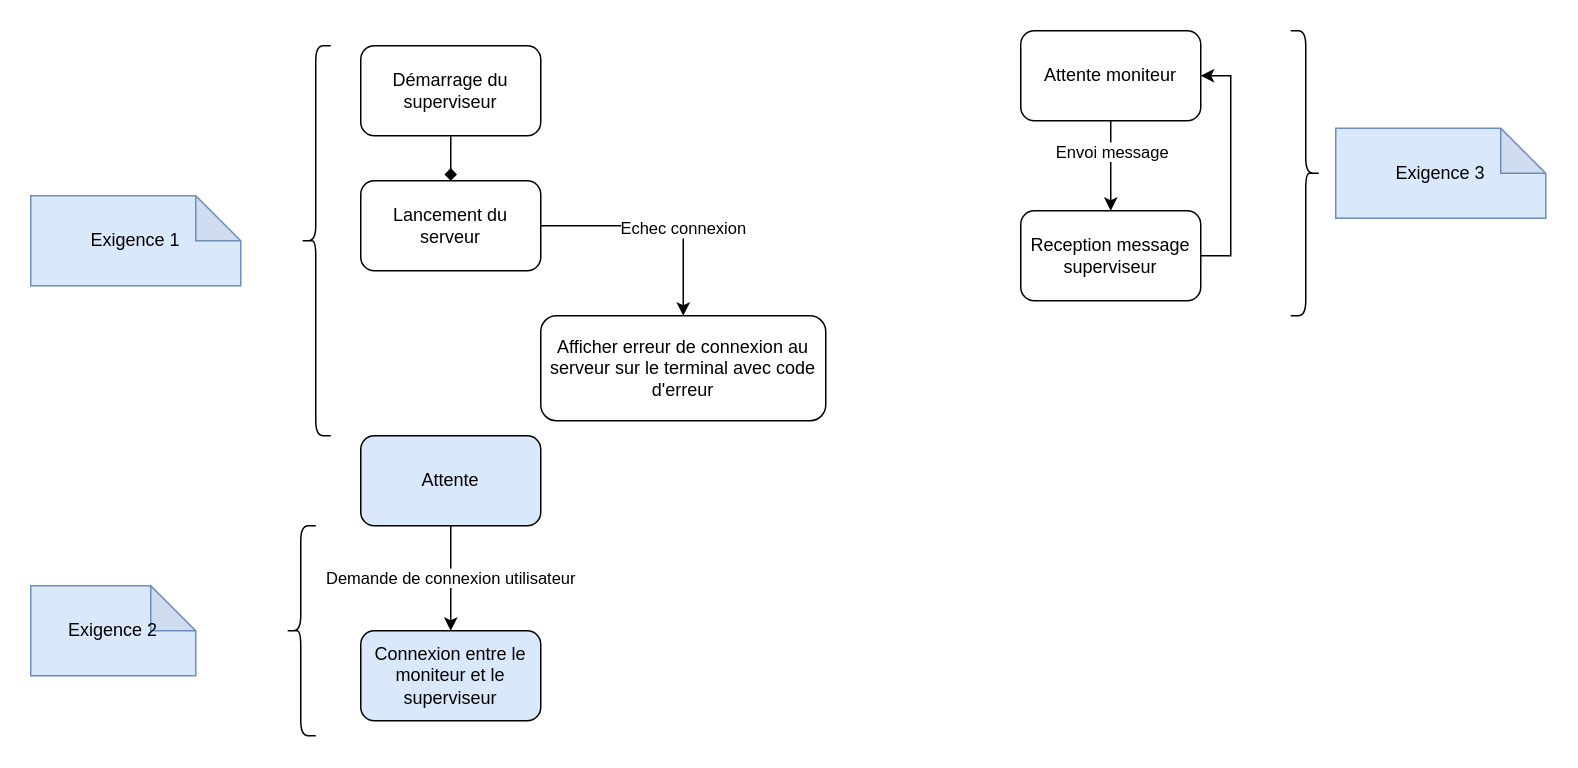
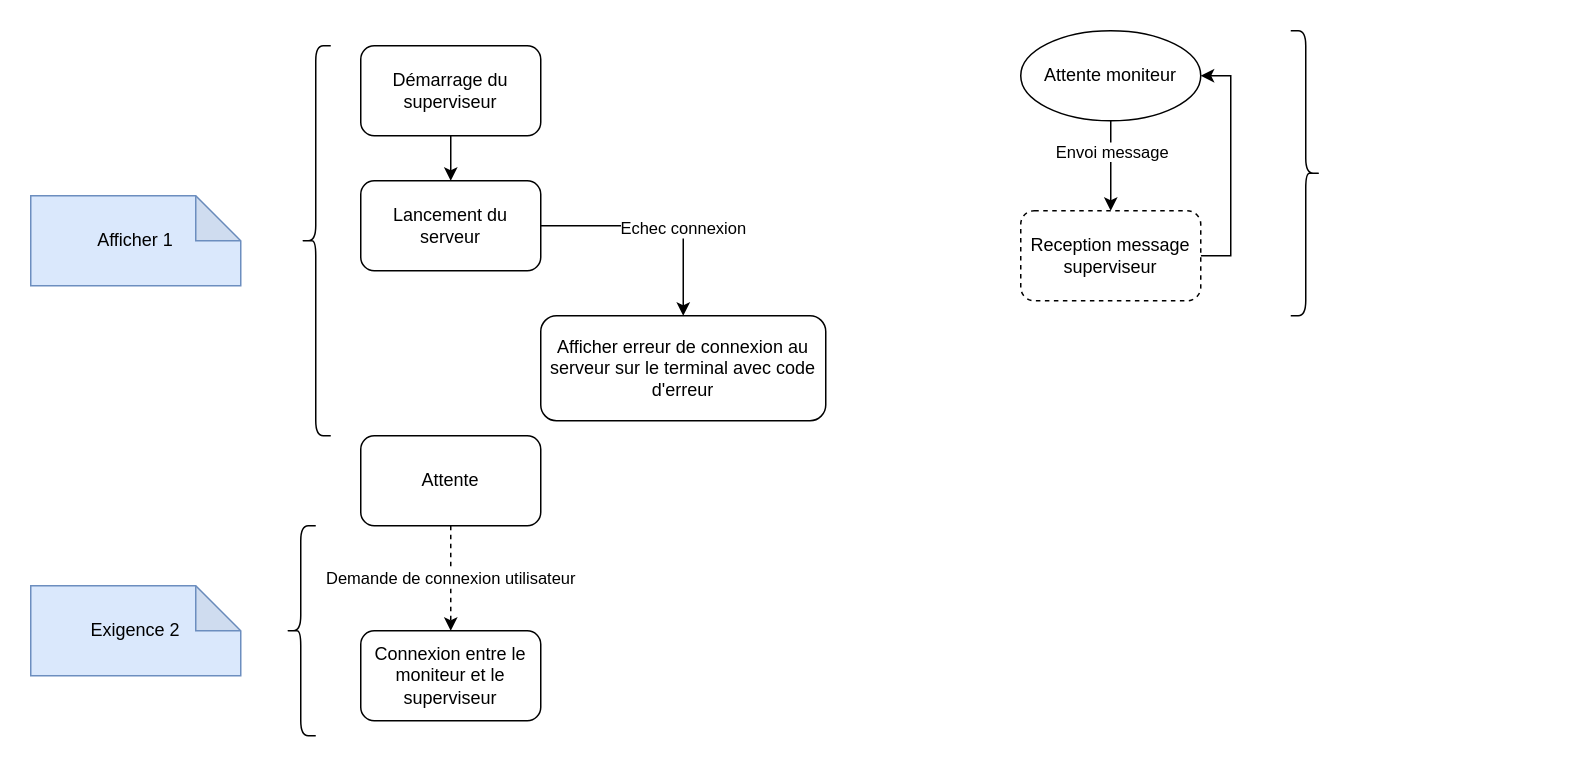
(1111, 76) -> (1111, 76)
(451, 168) -> (451, 169)
(1441, 173) -> none
(136, 241) -> (136, 241)
(1111, 256) -> (1111, 256)
(451, 481) -> (451, 481)
(451, 548) -> (451, 548)
(113, 631) -> (136, 631)
(451, 676) -> (451, 676)
